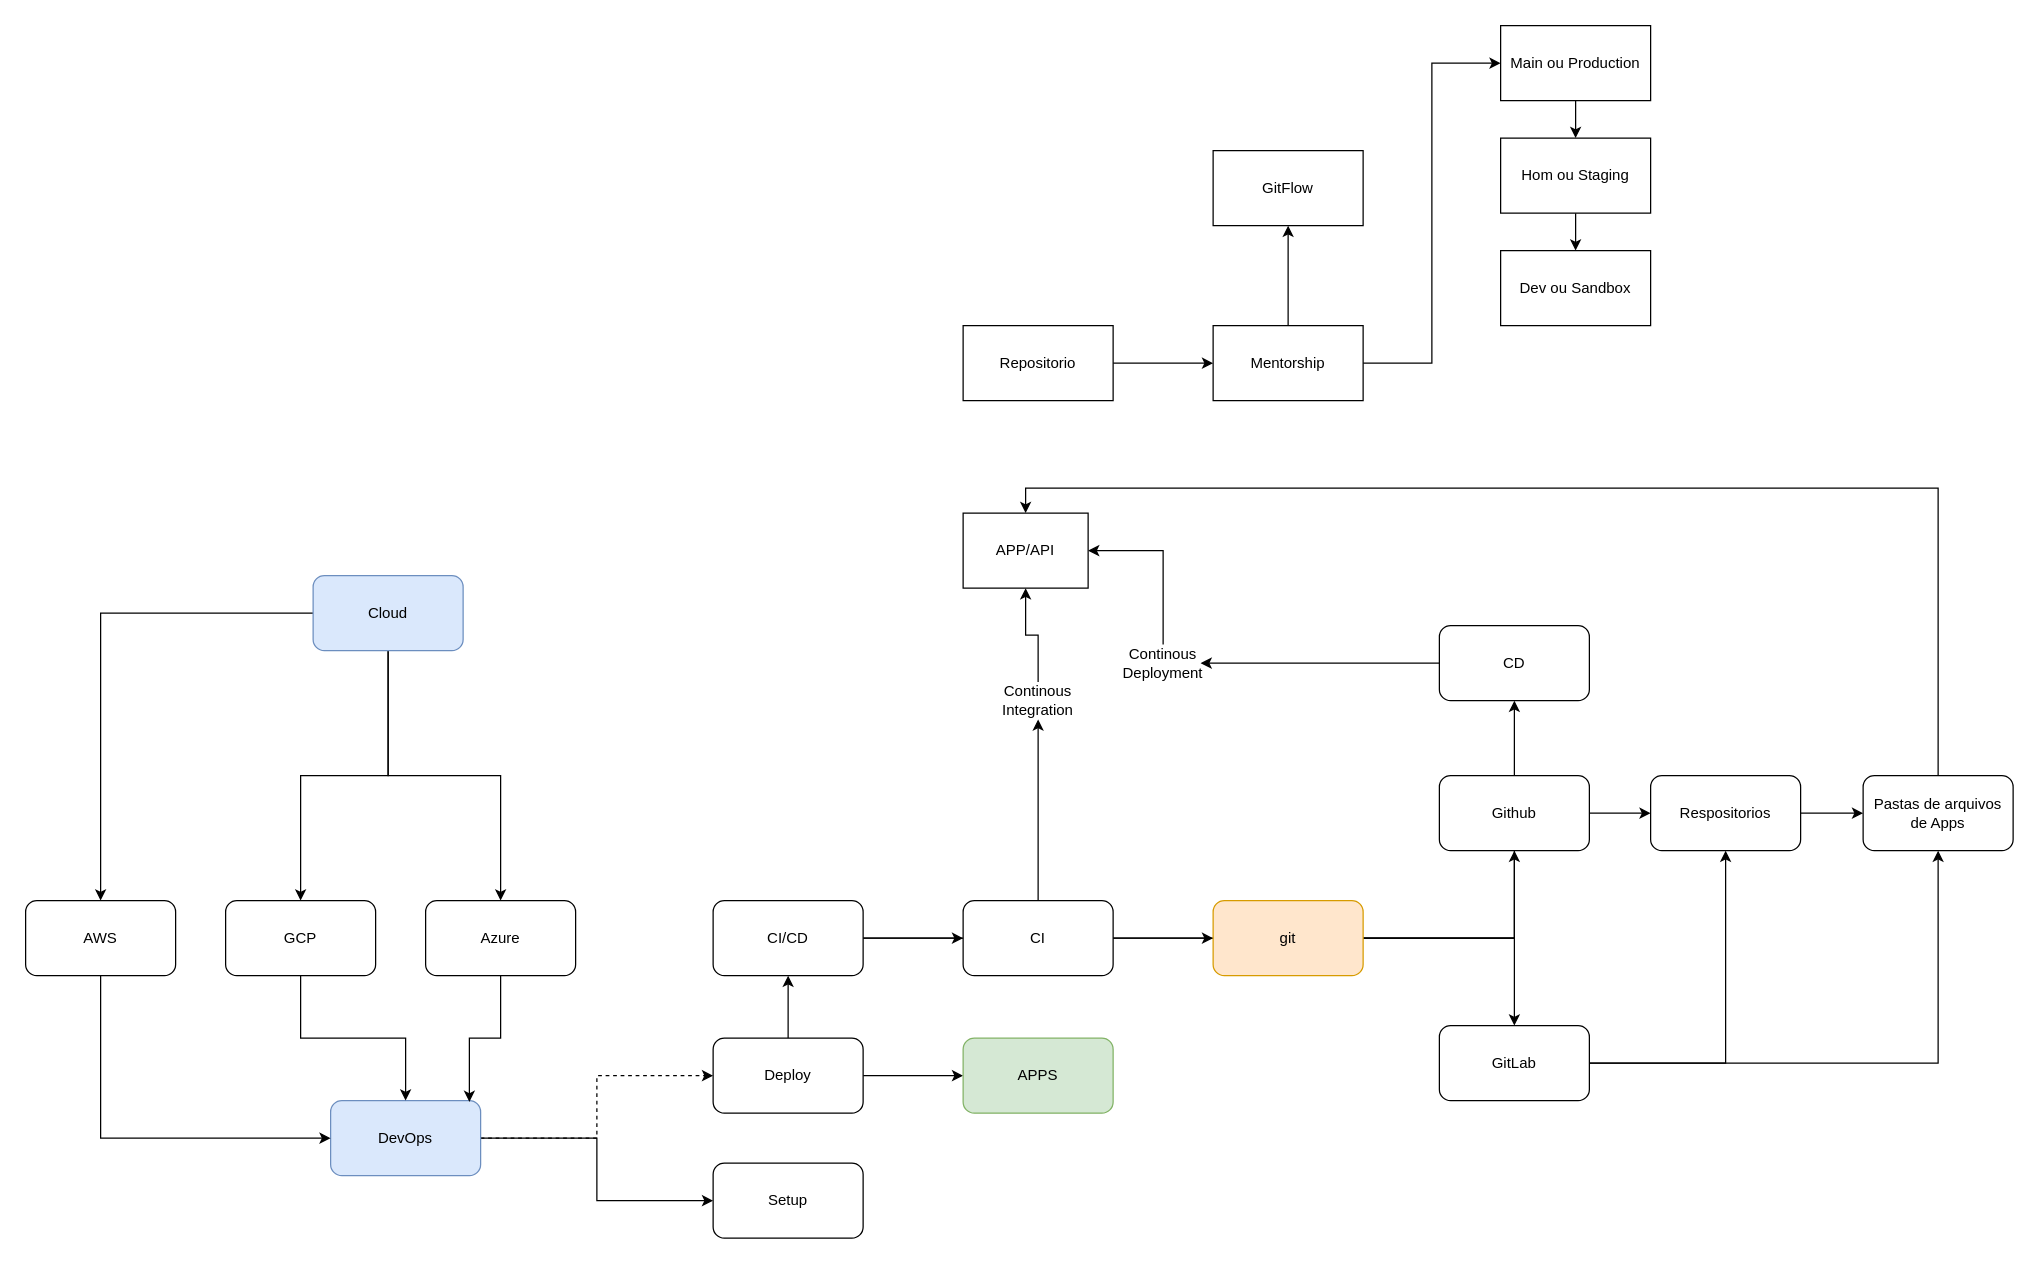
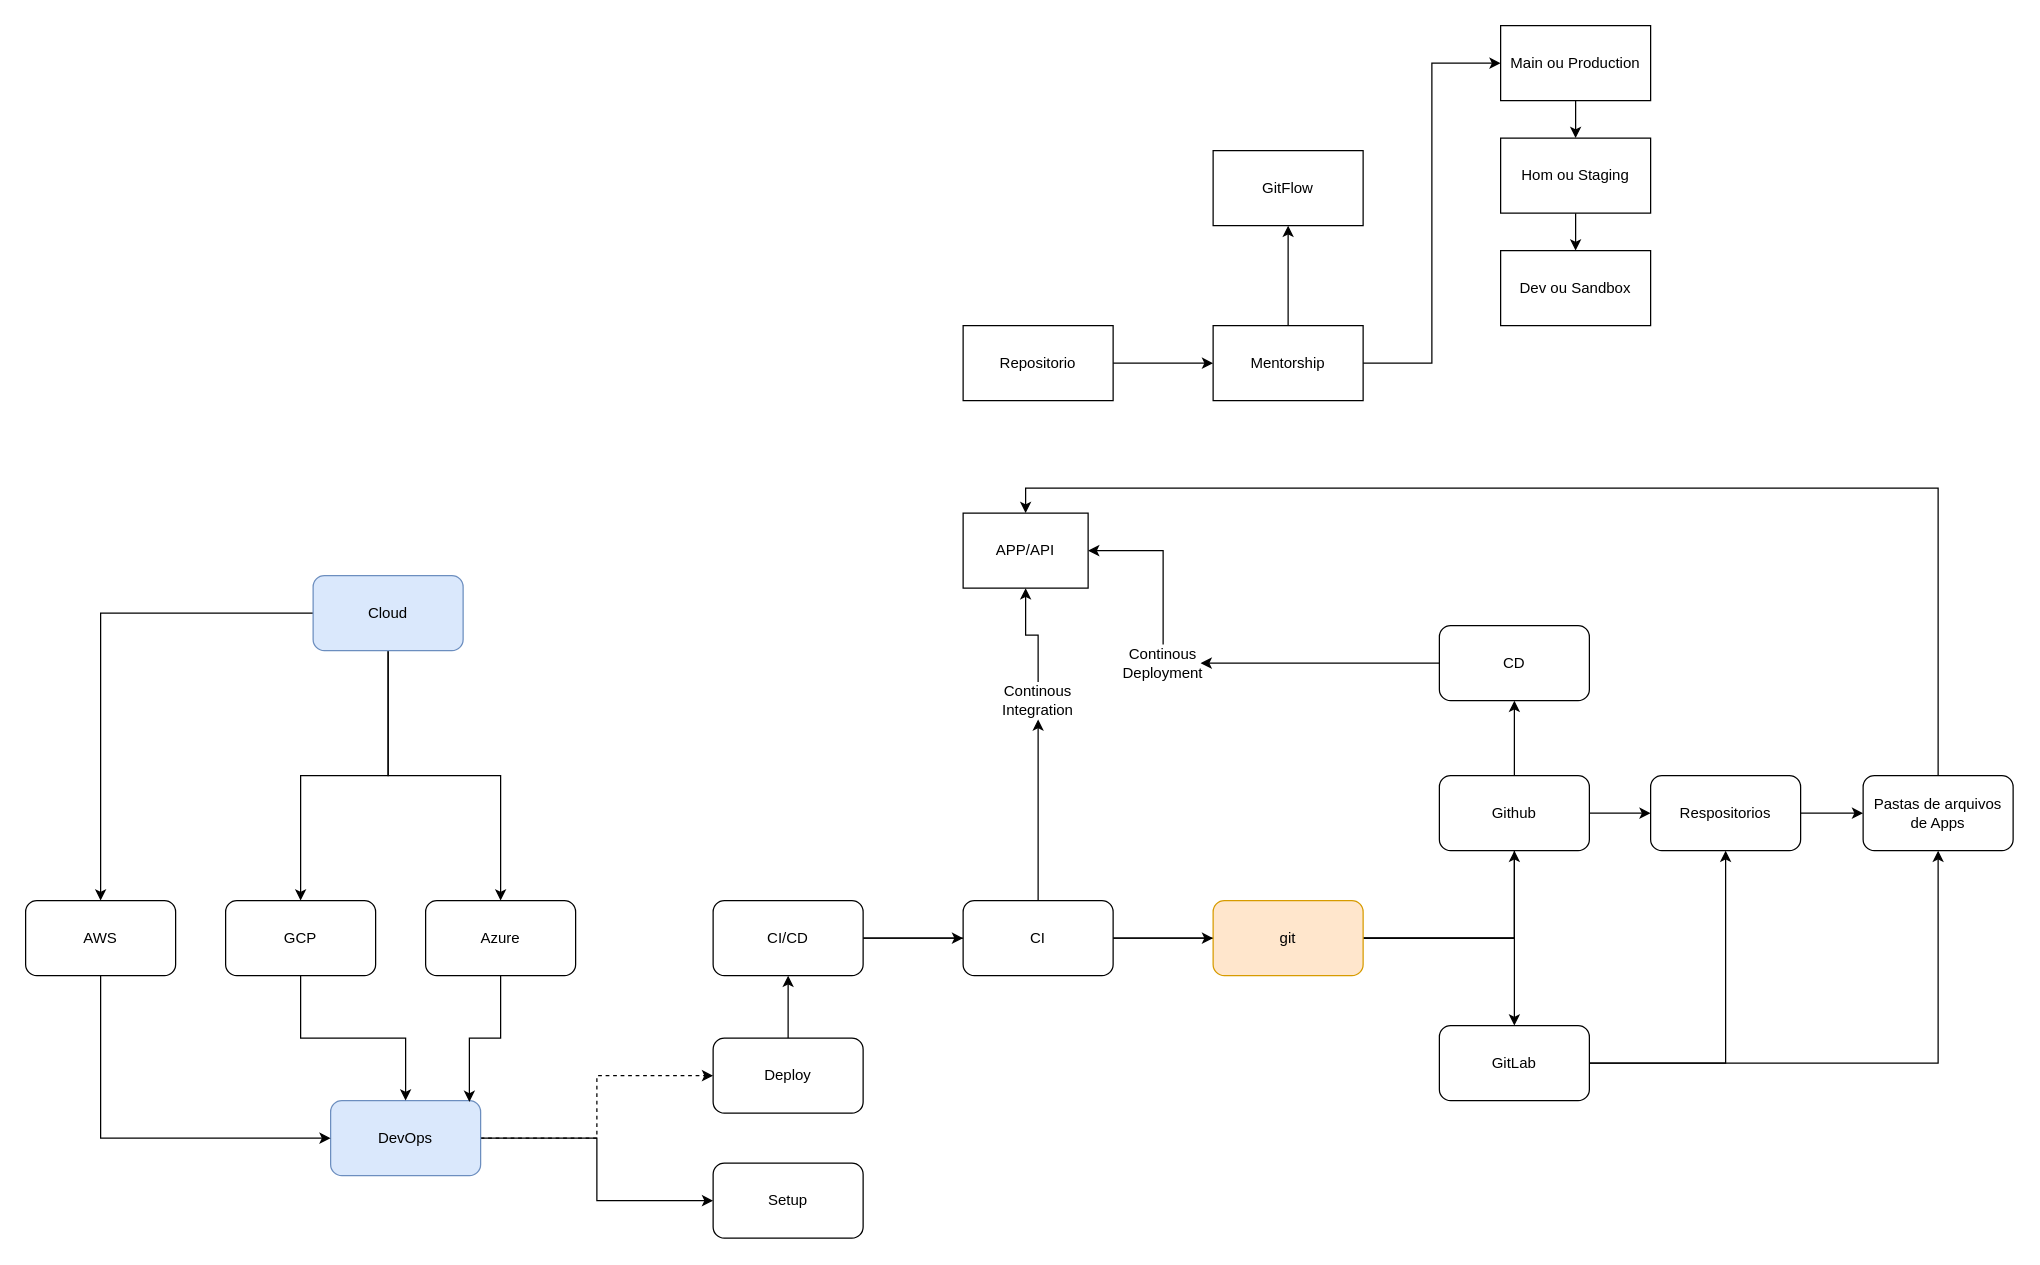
(909, 1076) -> none
(1038, 1076) -> none
